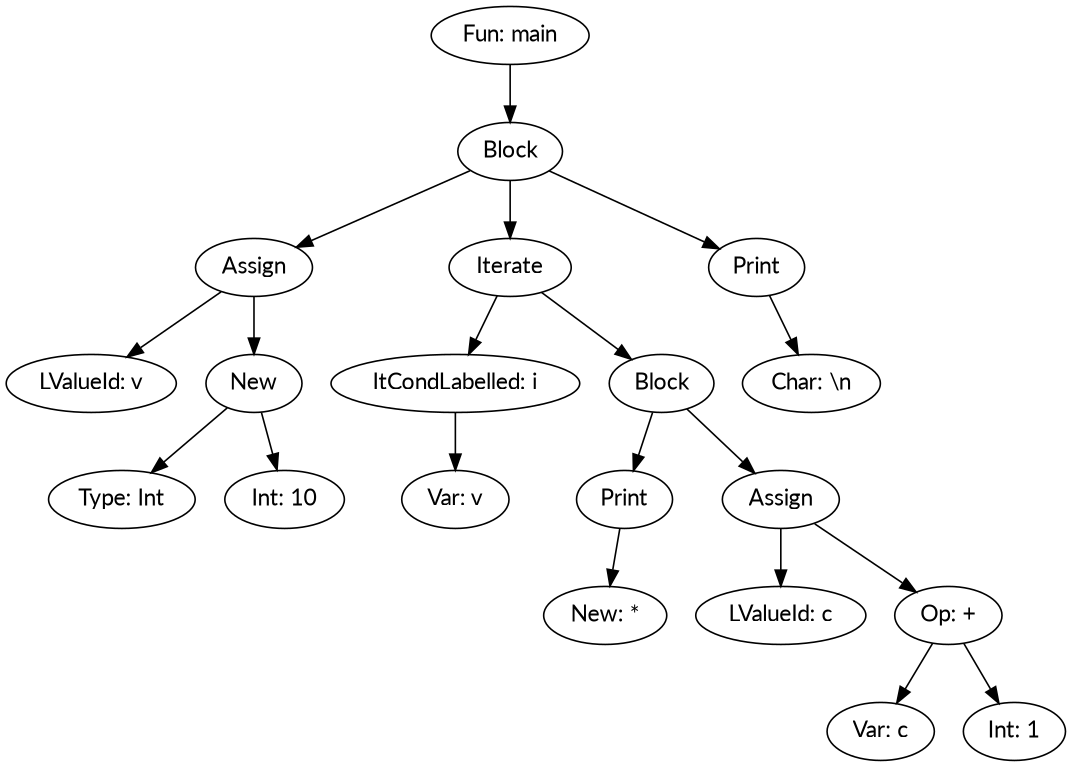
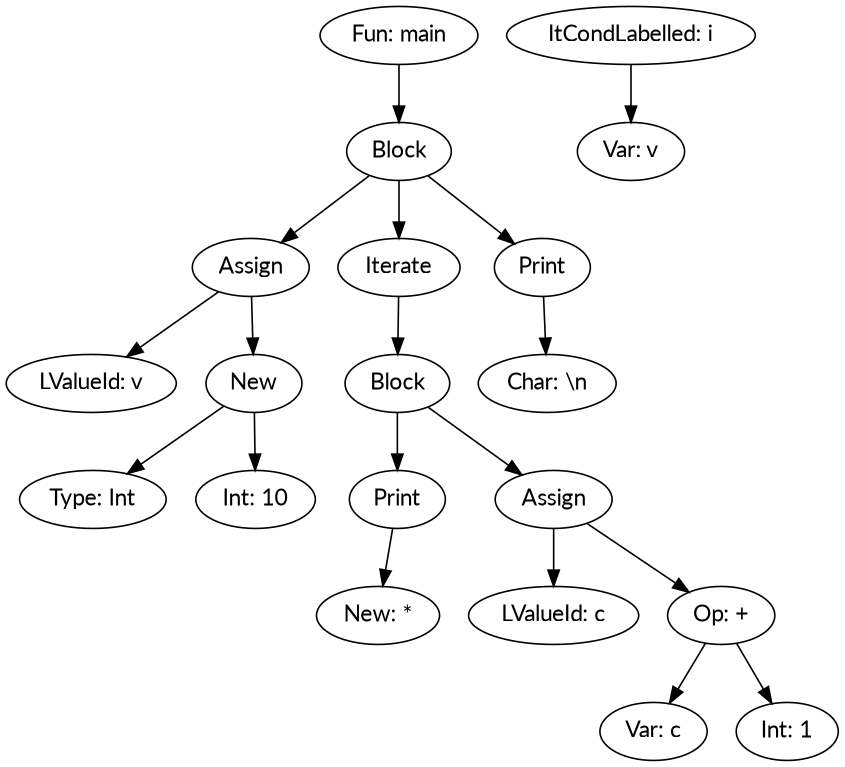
(486, 318) -> none
